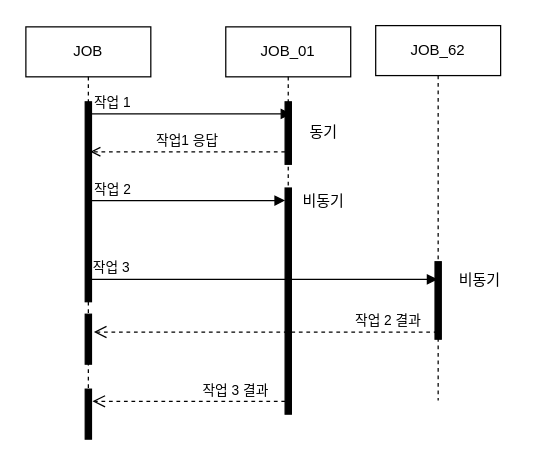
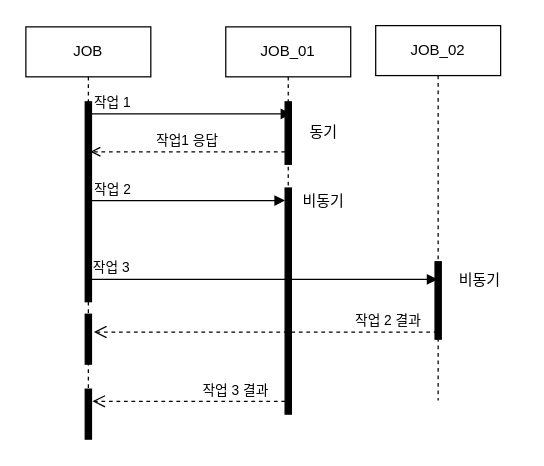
(438, 51) -> (438, 51)
